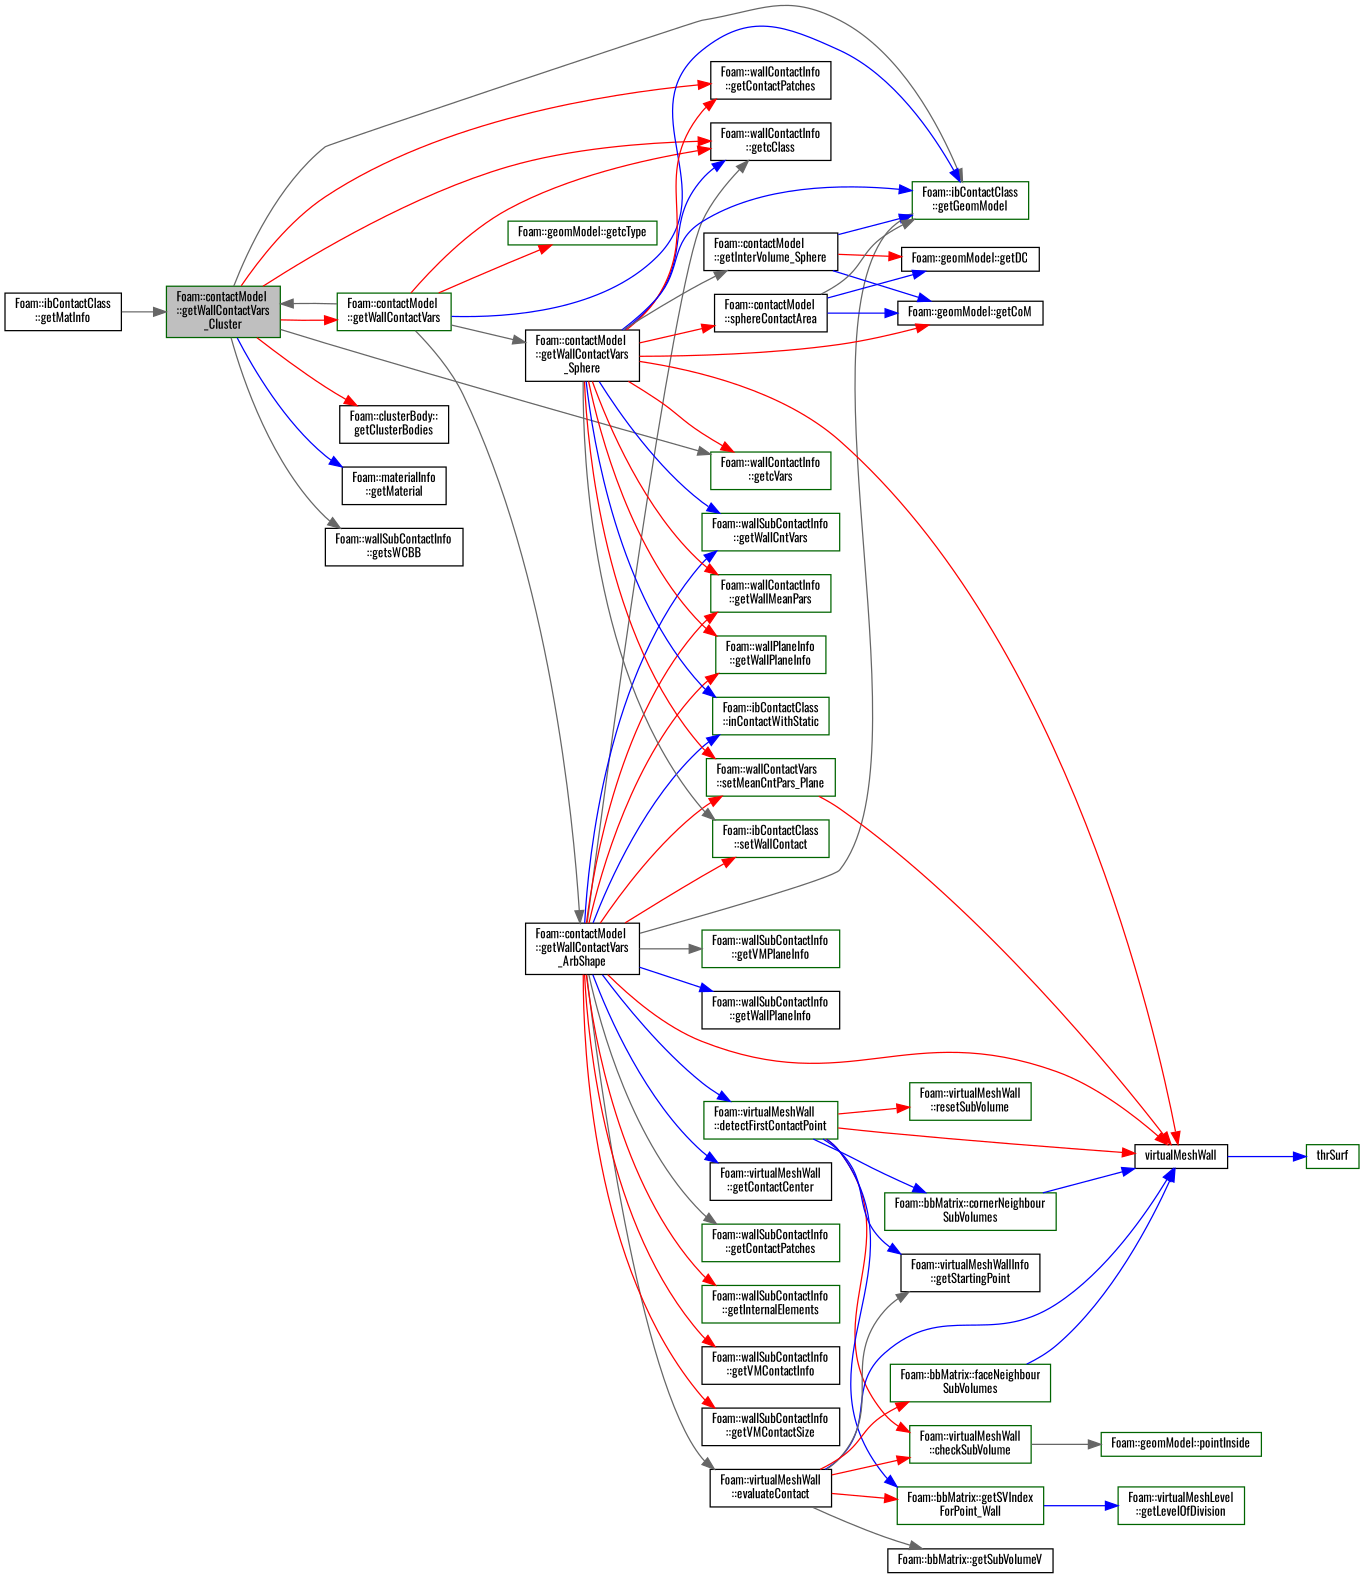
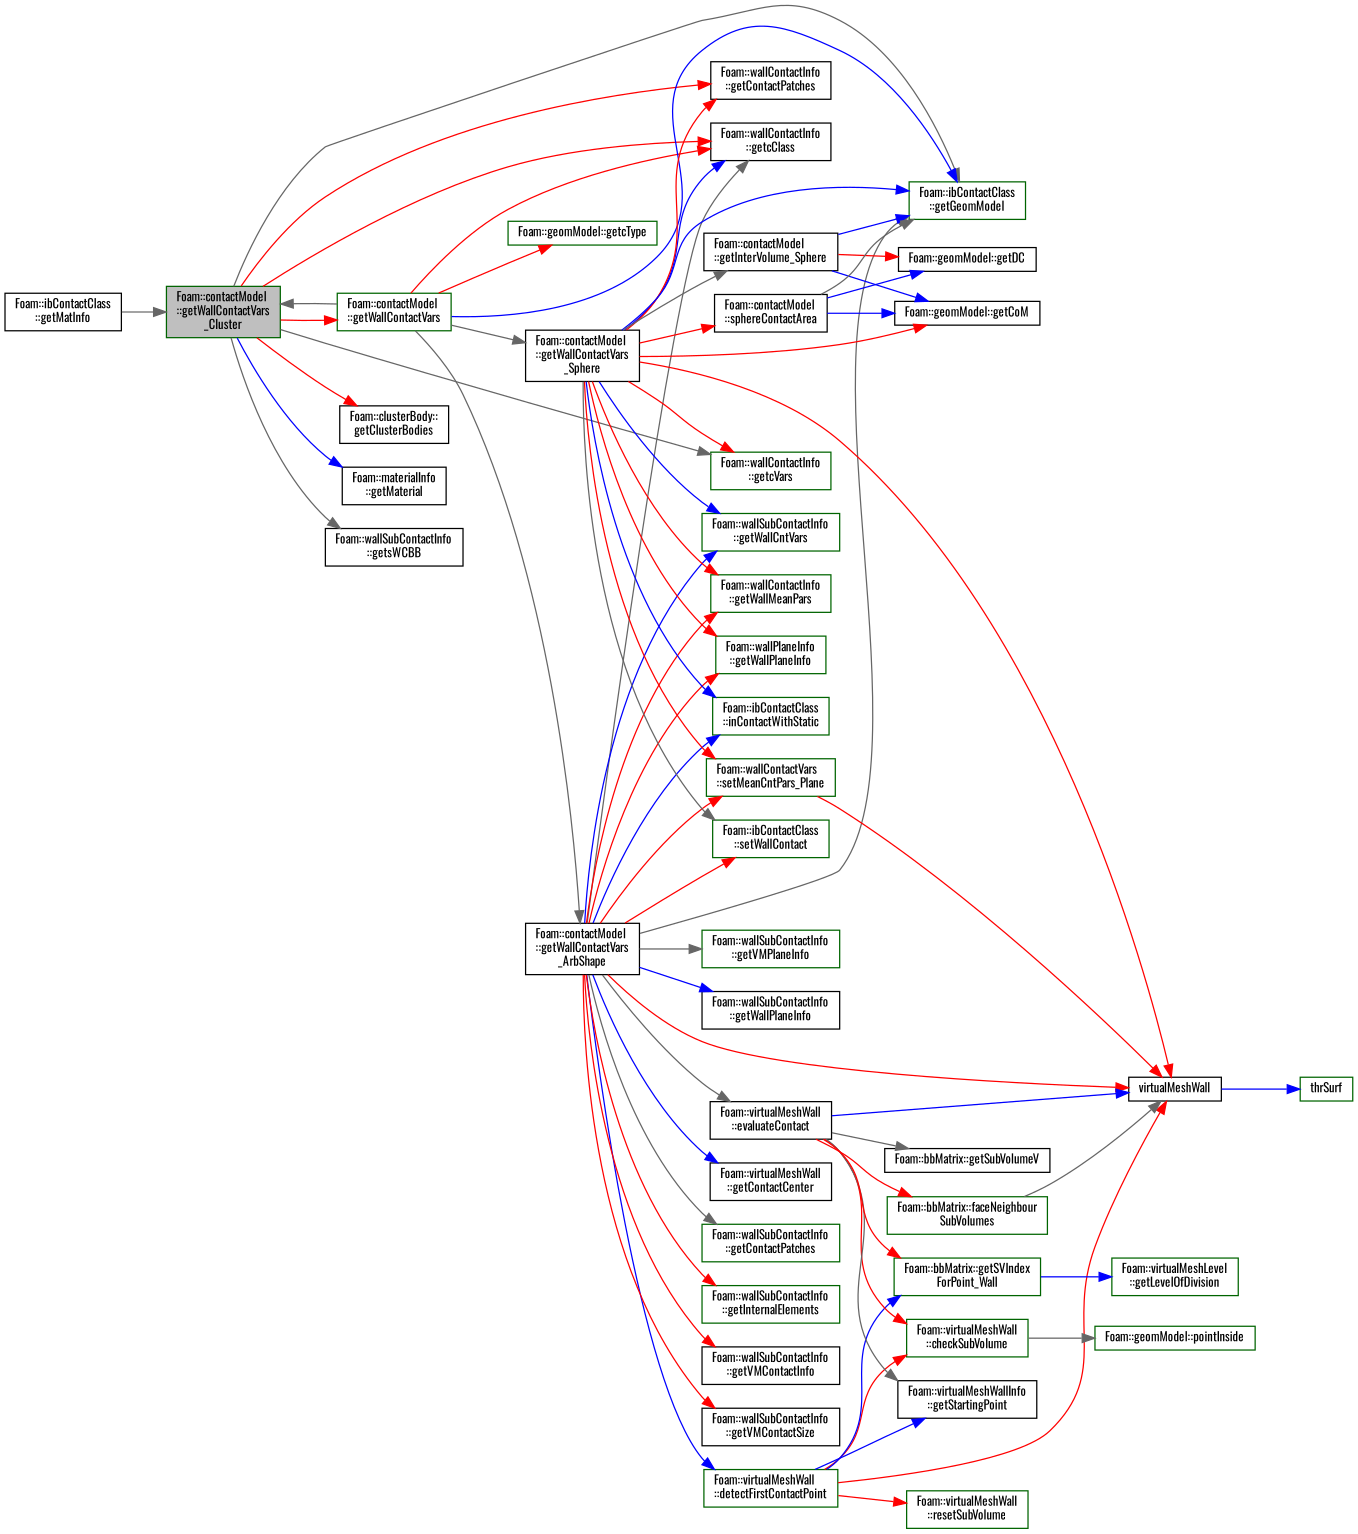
(970, 1212) -> none
(1112, 1283) -> (1091, 1158)
